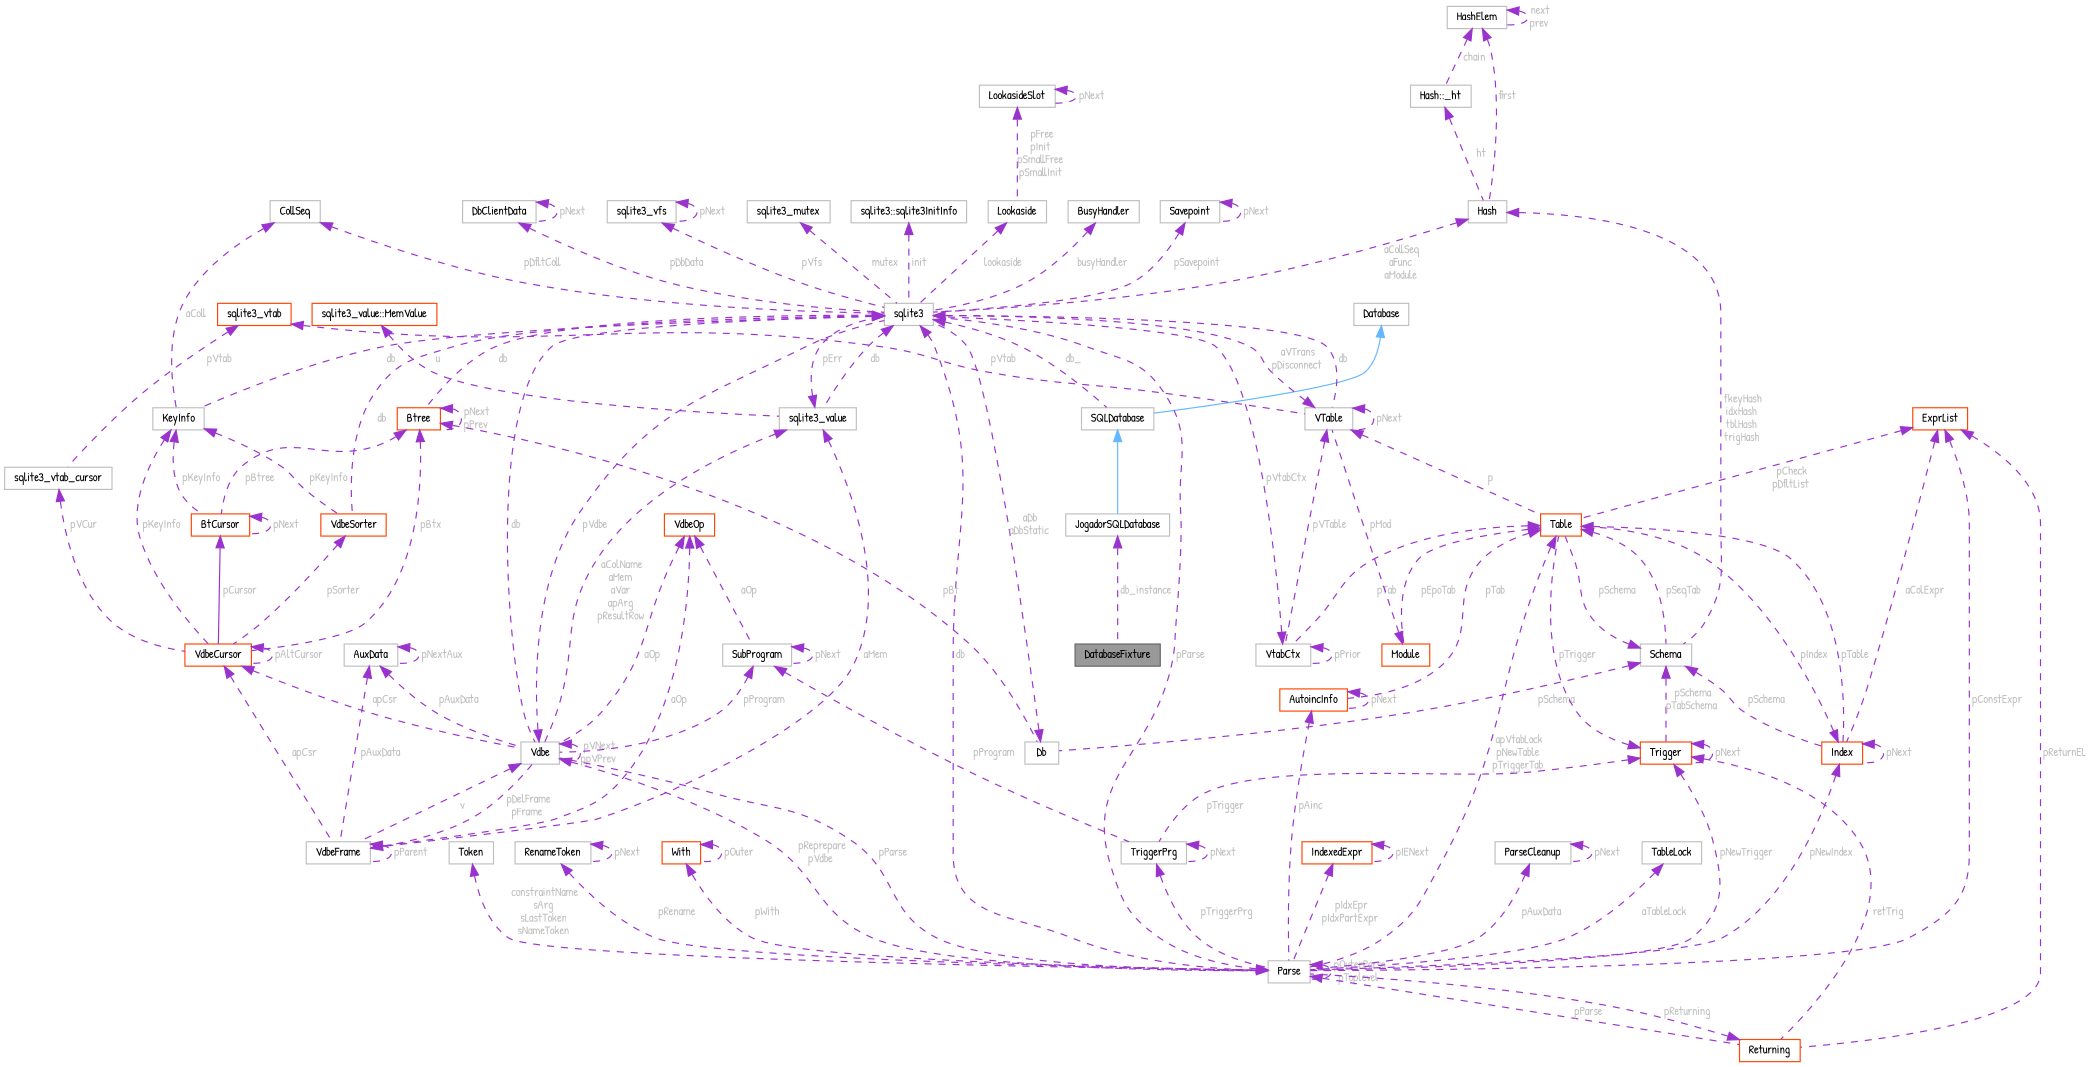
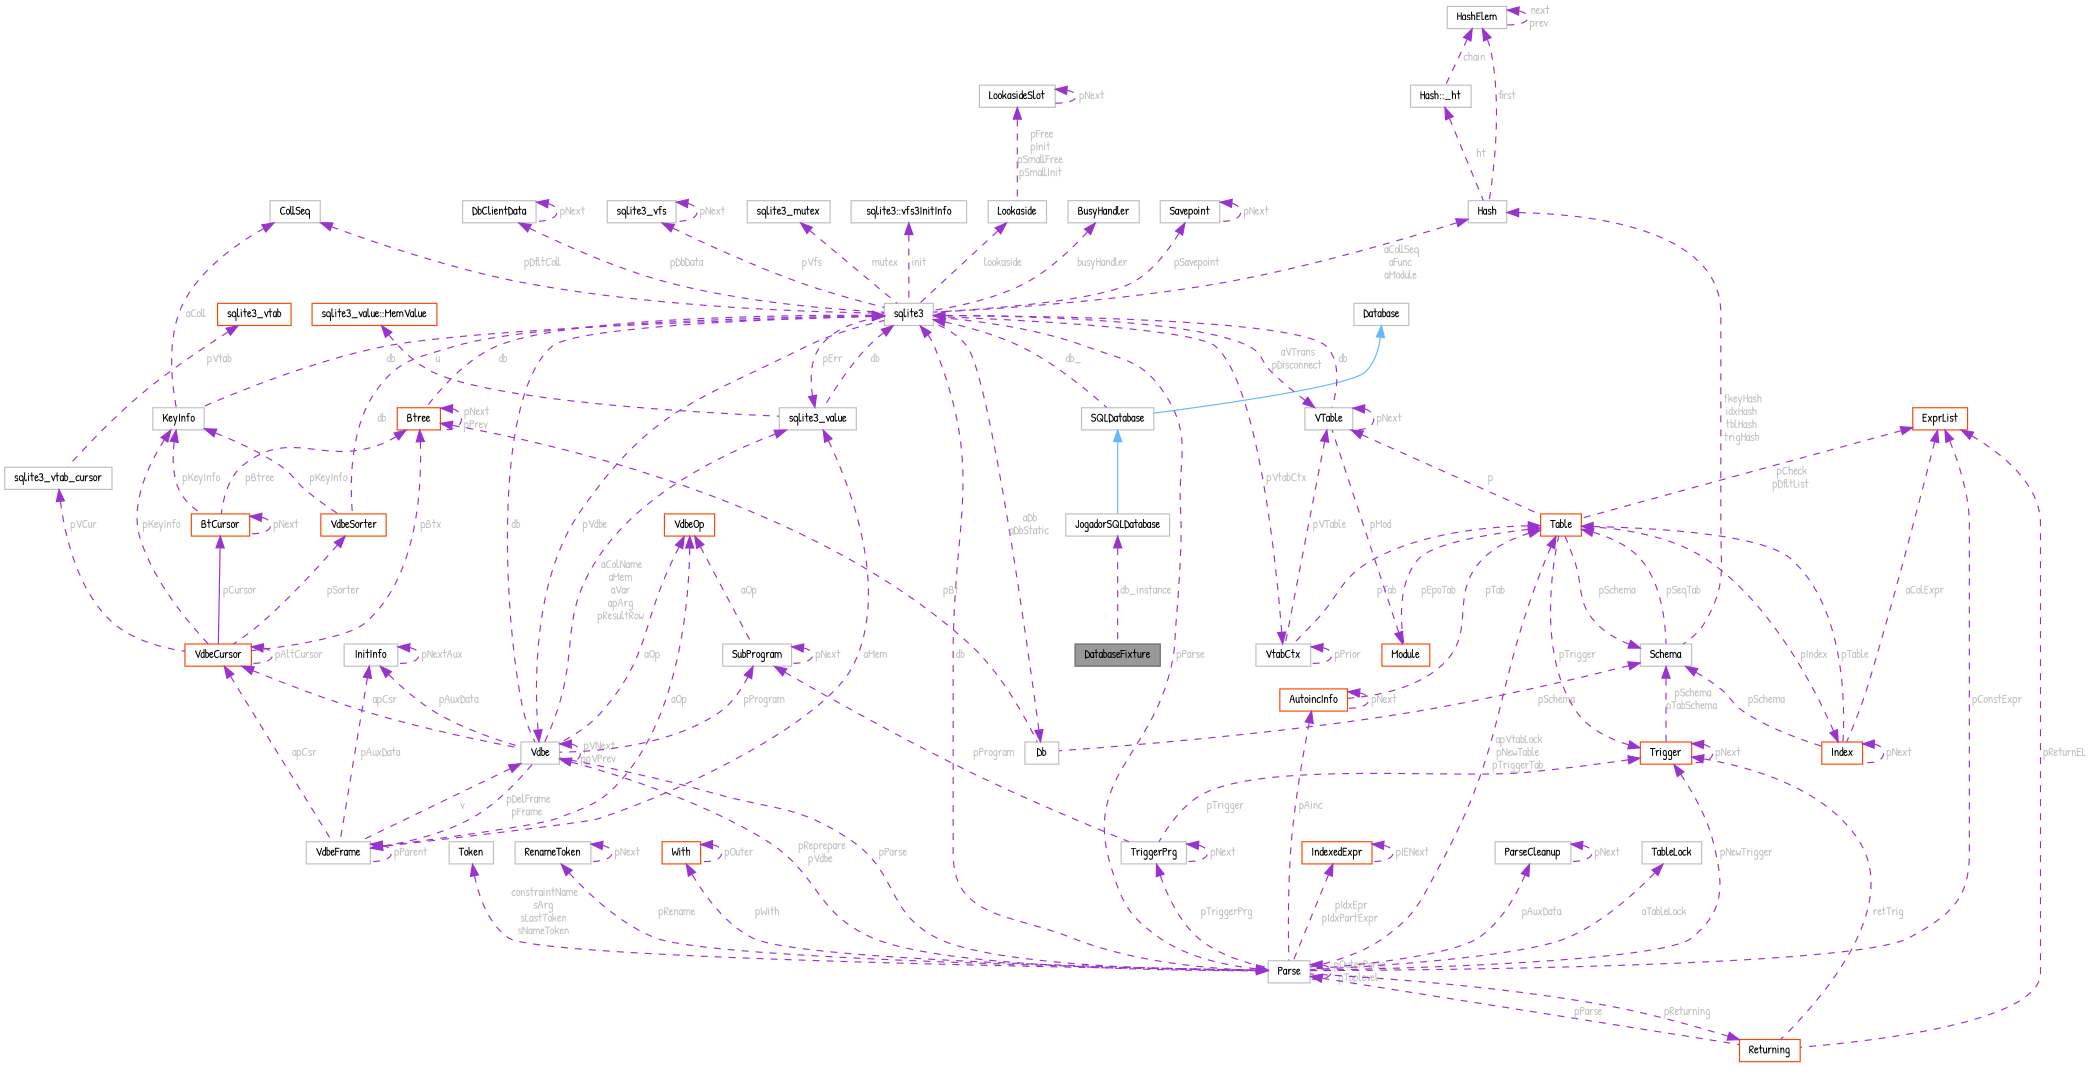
(909, 212) -> (909, 212)
(782, 336) -> none
(371, 655) -> (371, 655)
(1694, 945) -> none
